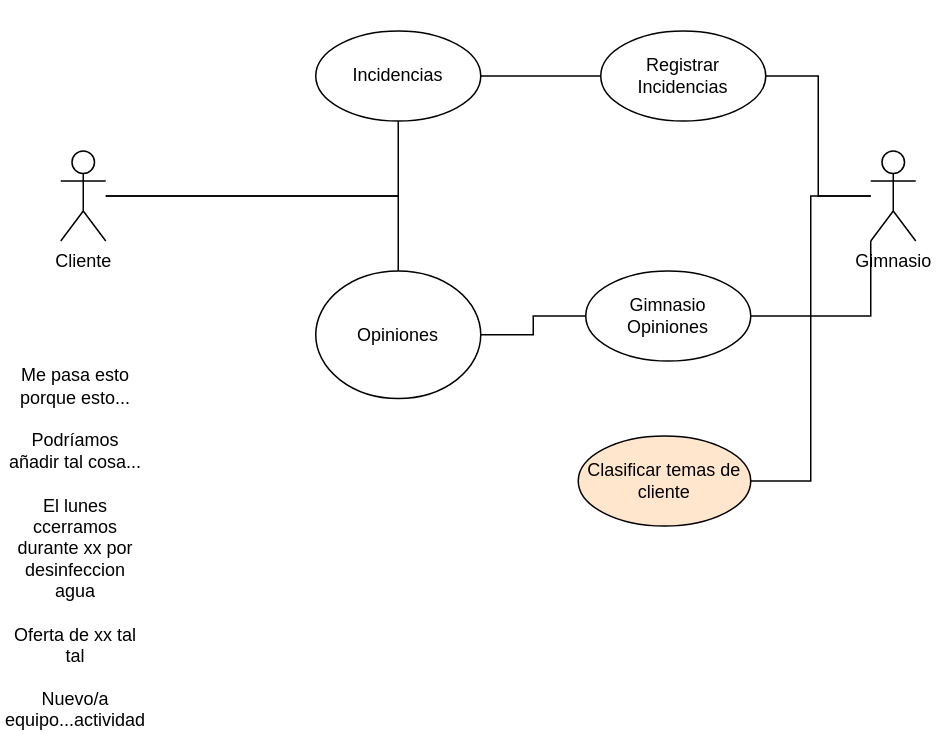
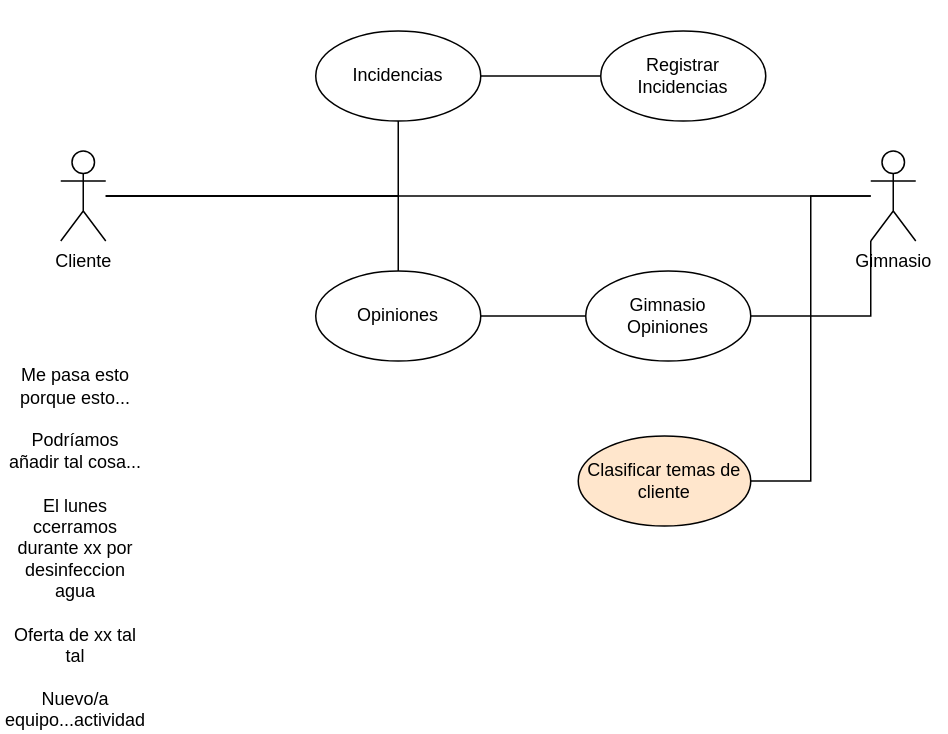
(818, 108) -> (605, 196)
(398, 335) -> (398, 316)
